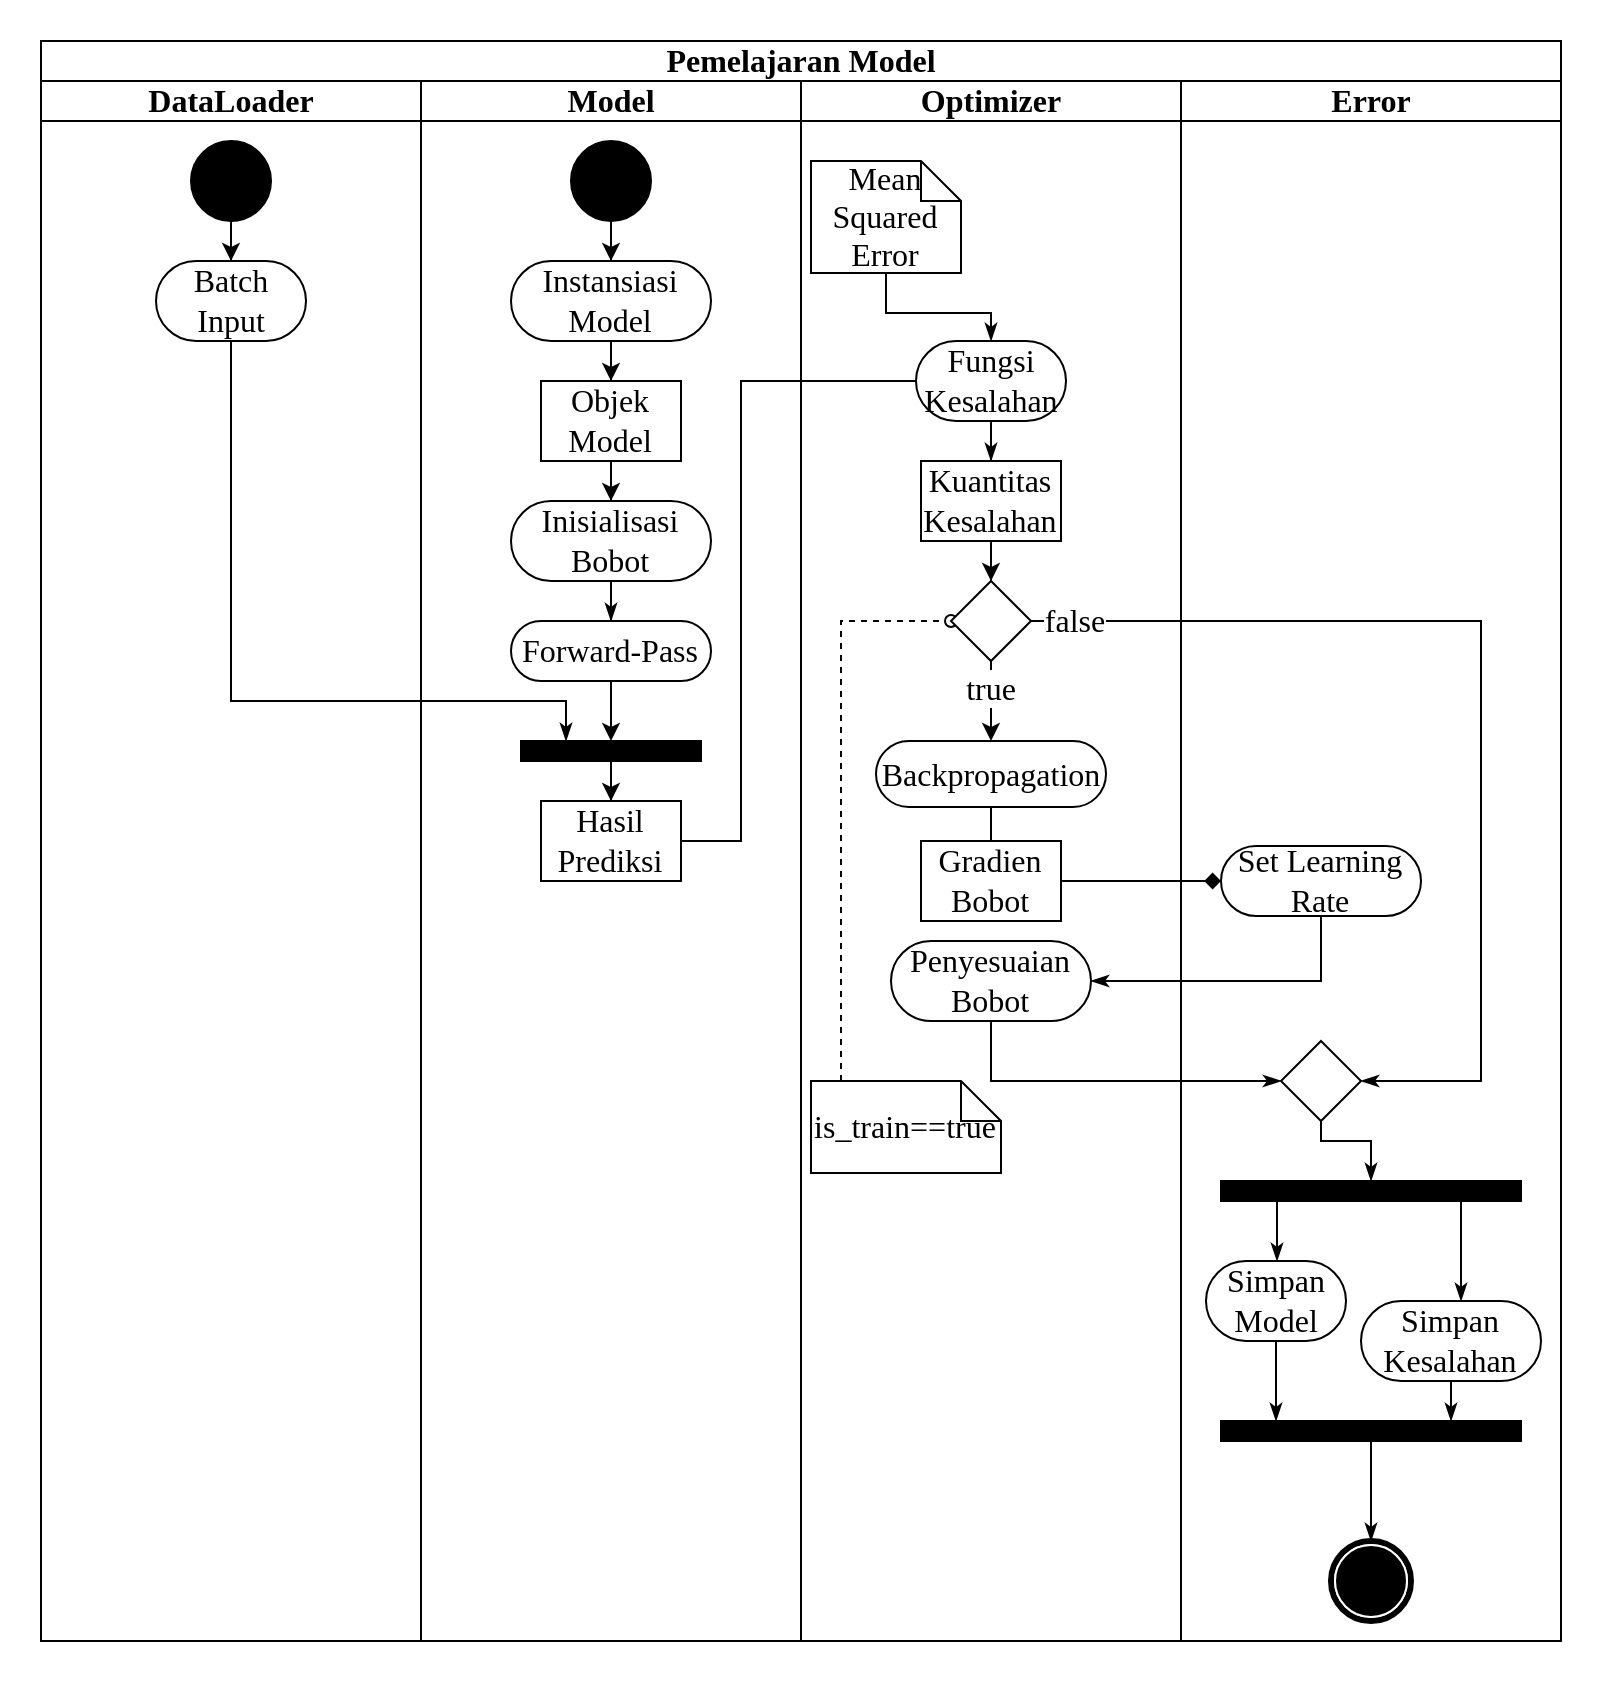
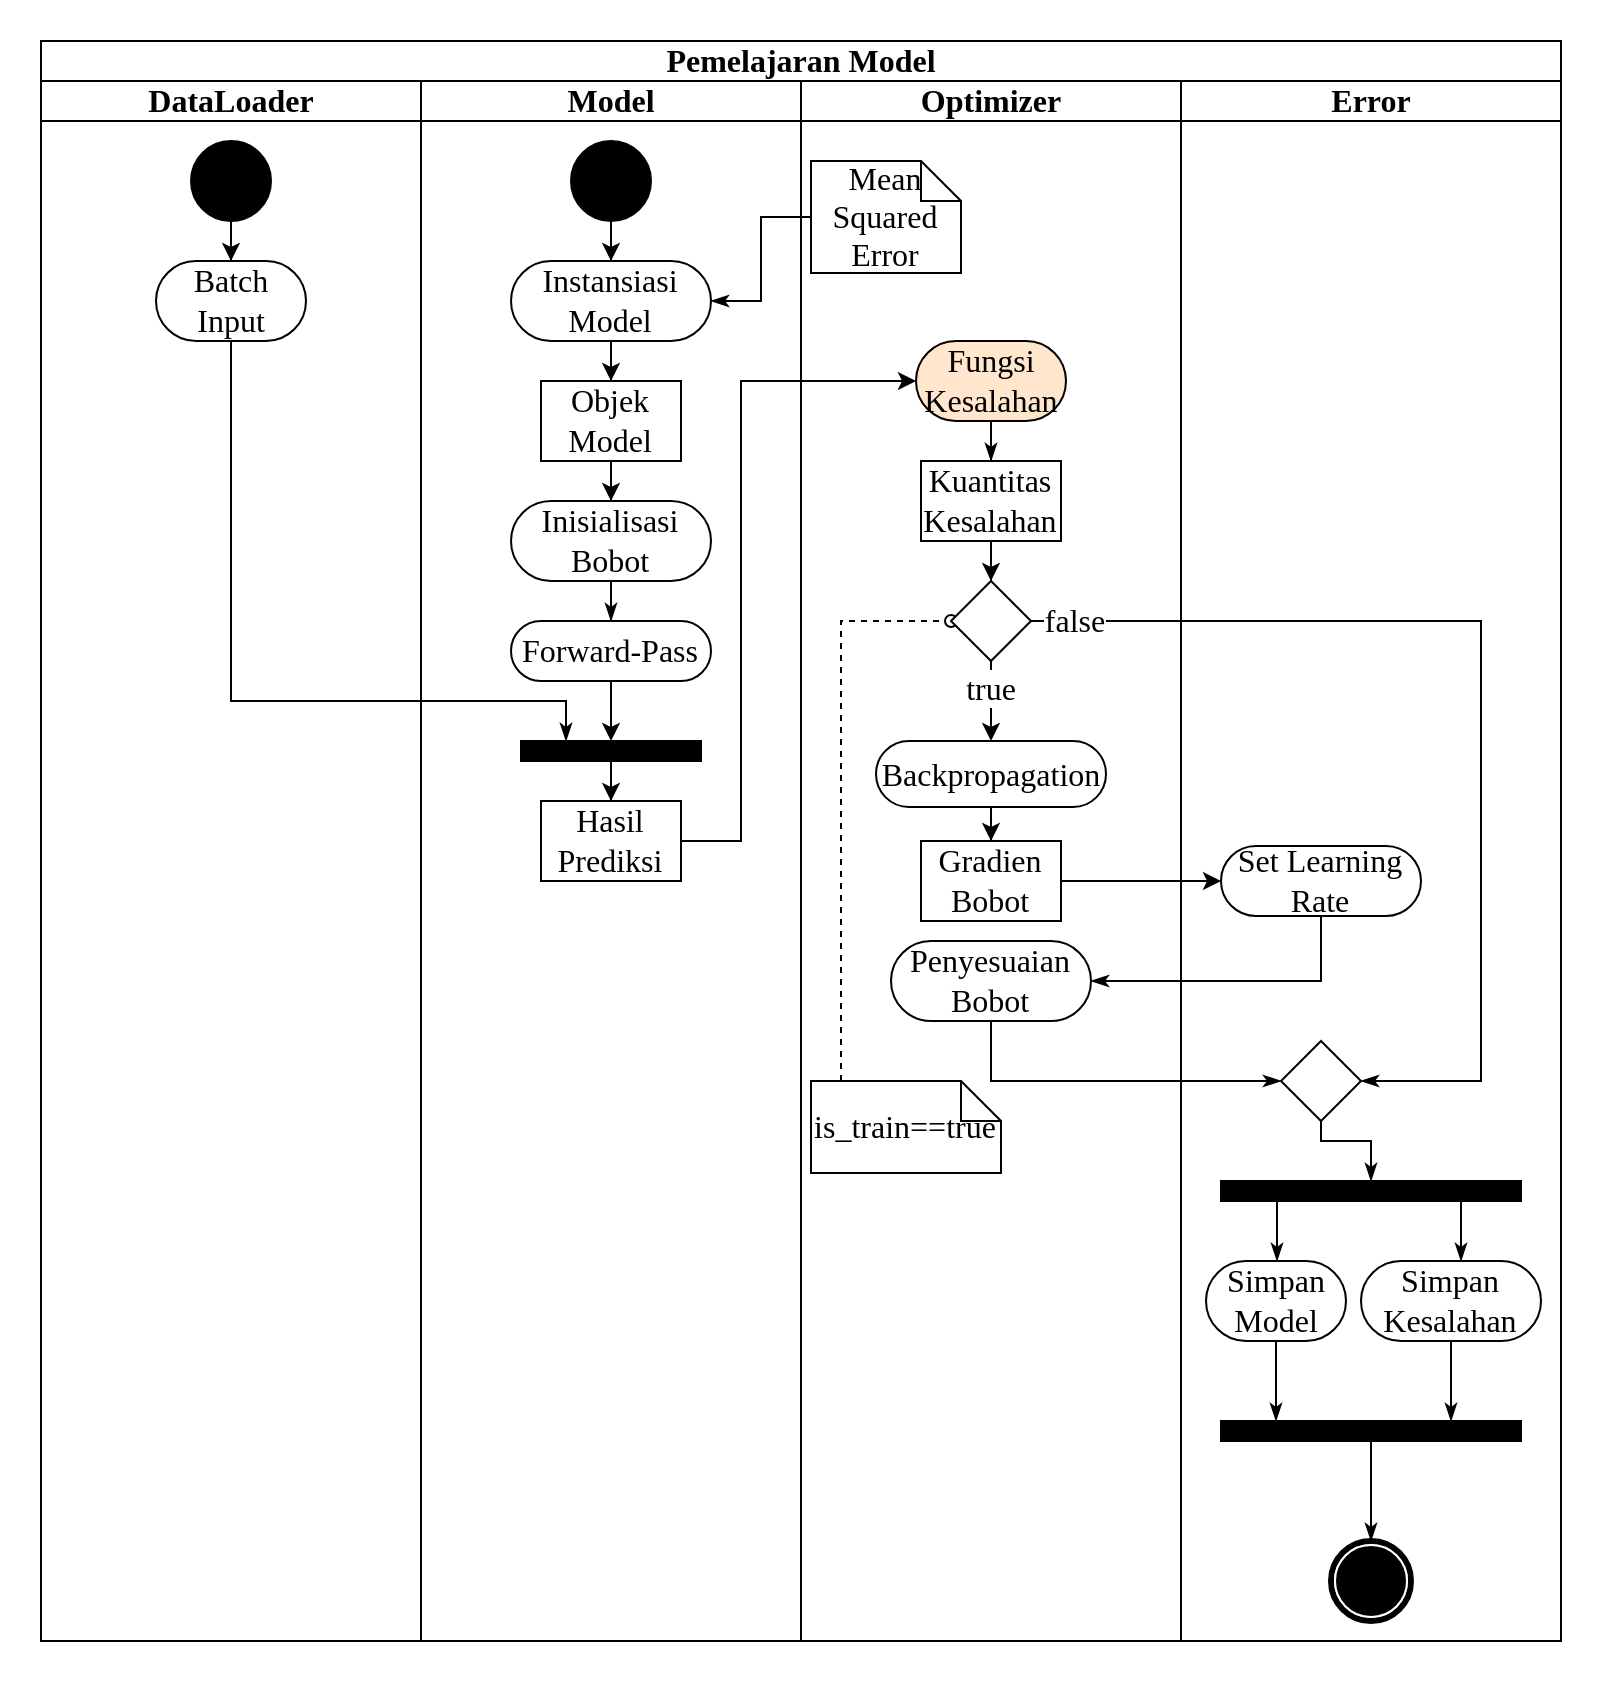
(926, 313) -> (761, 259)
(906, 381) -> (901, 381)
(991, 381) -> (991, 381)
(991, 831) -> (991, 826)
(1204, 881) -> (1205, 881)
(1451, 1341) -> (1451, 1301)
